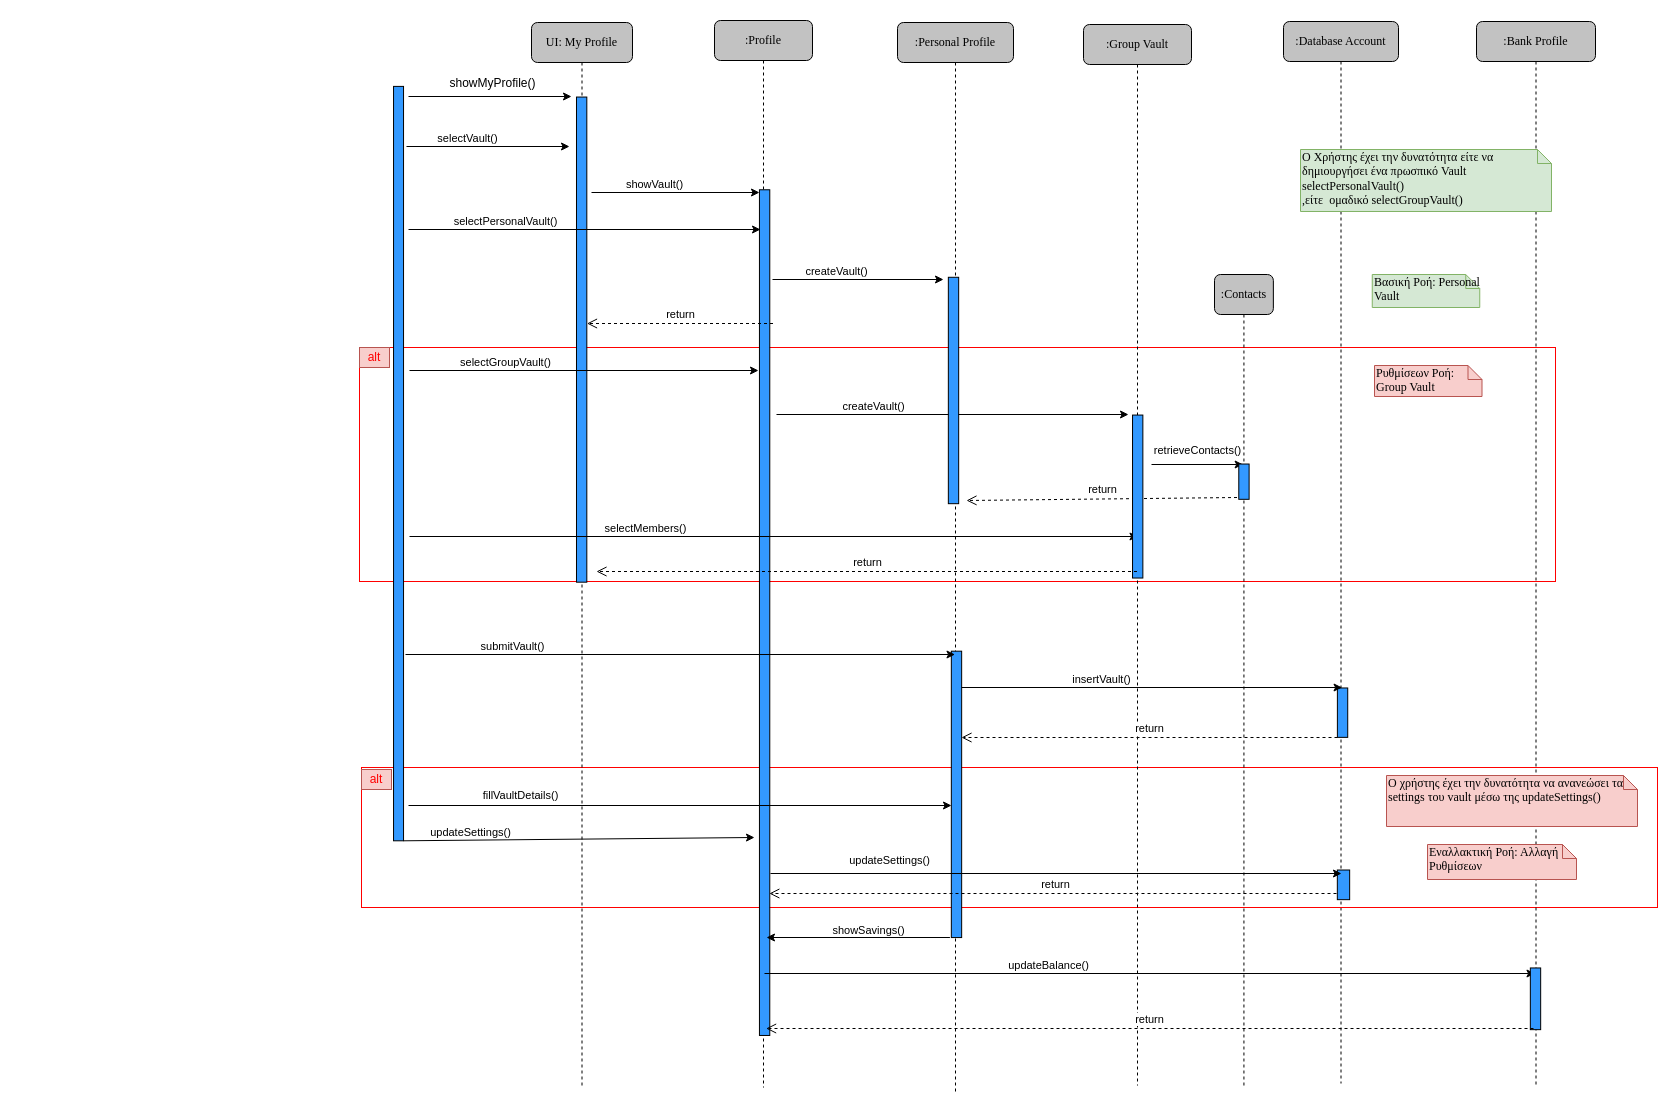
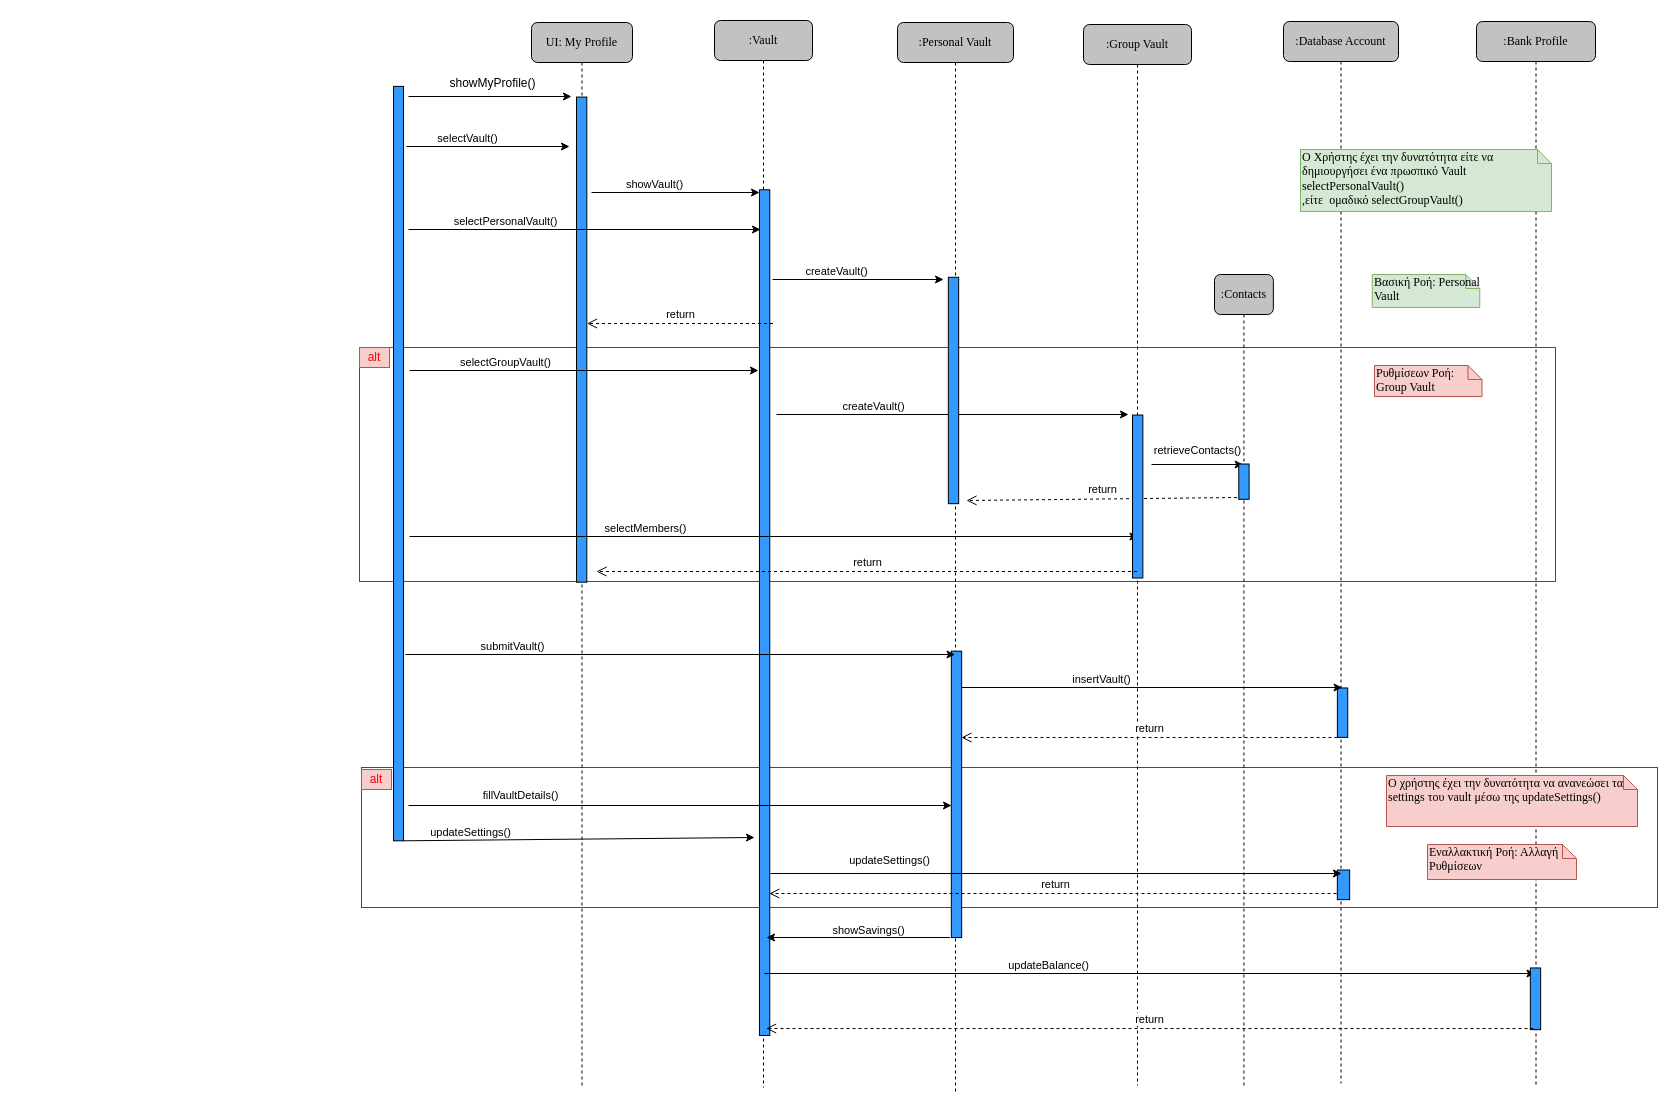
(764, 41) -> (764, 41)
(956, 43) -> (956, 43)
